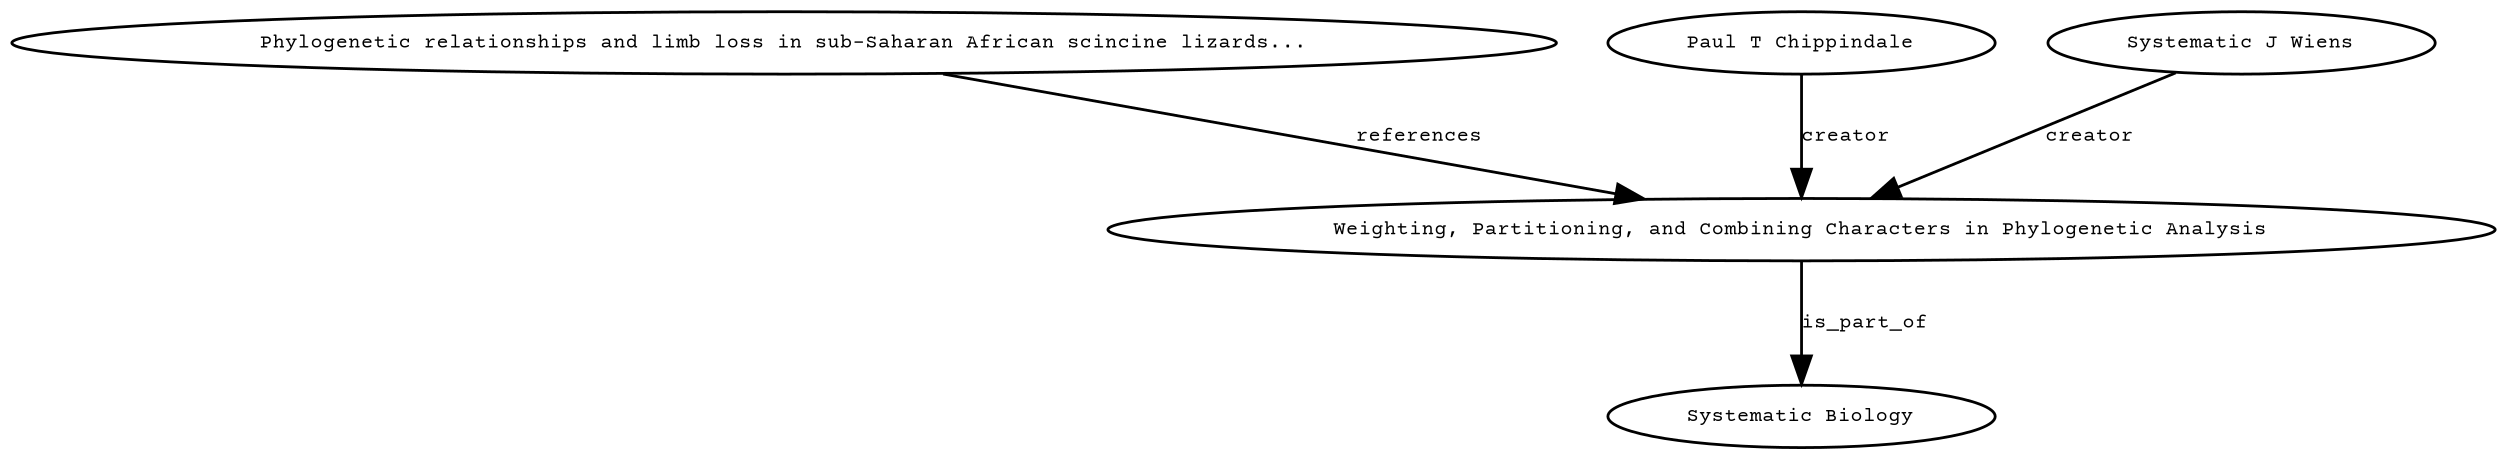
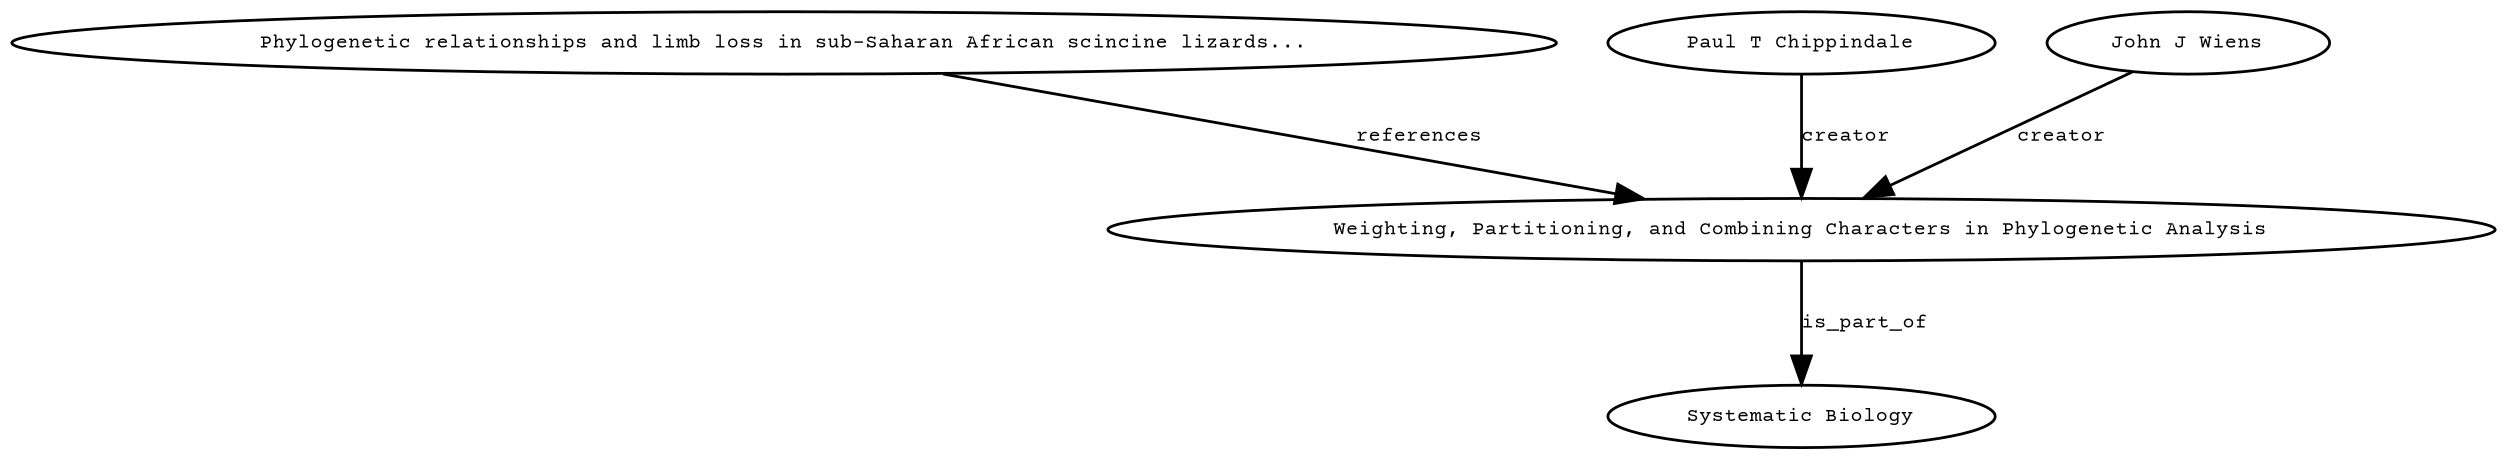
(2242, 43) -> (2188, 43)
